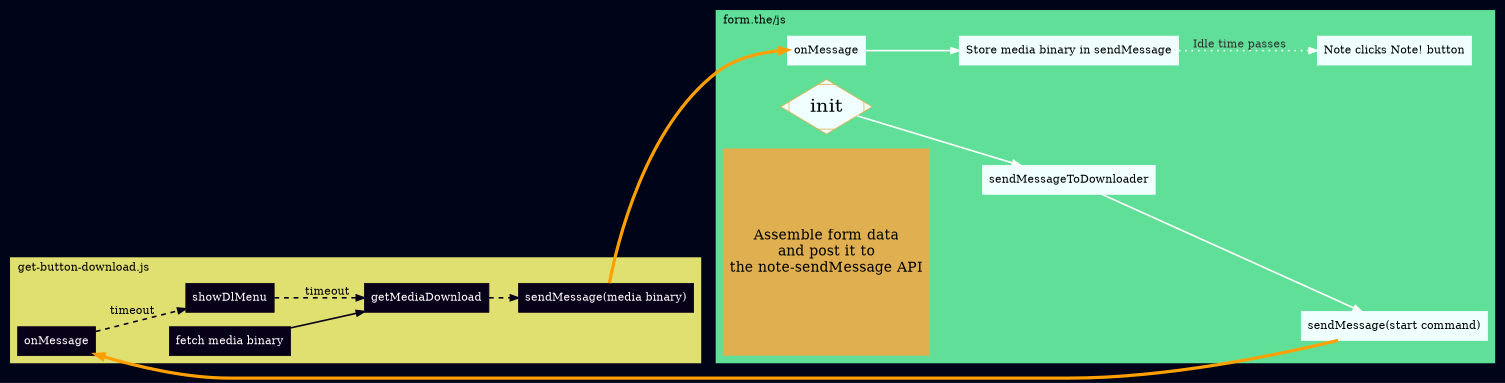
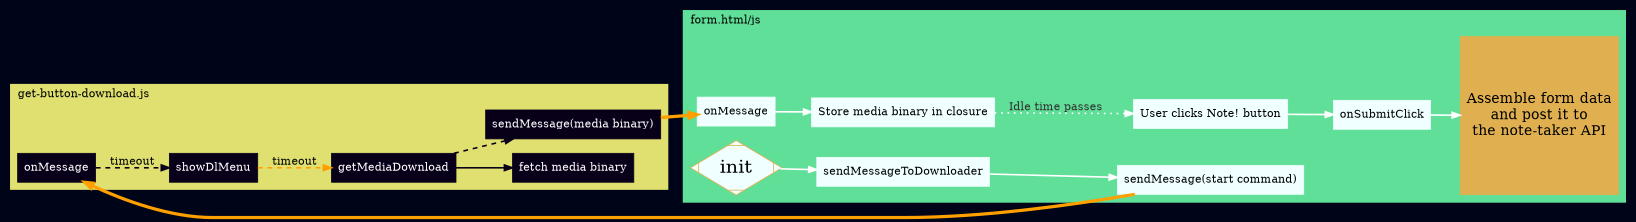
(755, 20) -> (726, 20)
(1069, 51) -> (903, 112)
(1394, 51) -> (1211, 114)
none -> (1382, 115)
(826, 252) -> (1539, 116)
(315, 298) -> (291, 168)
(324, 321) -> (480, 168)
